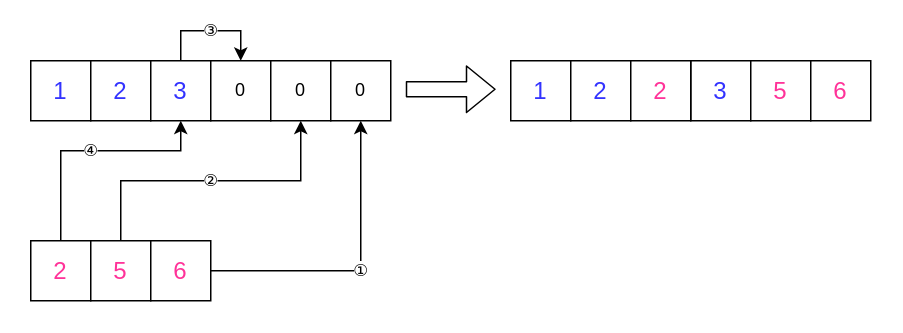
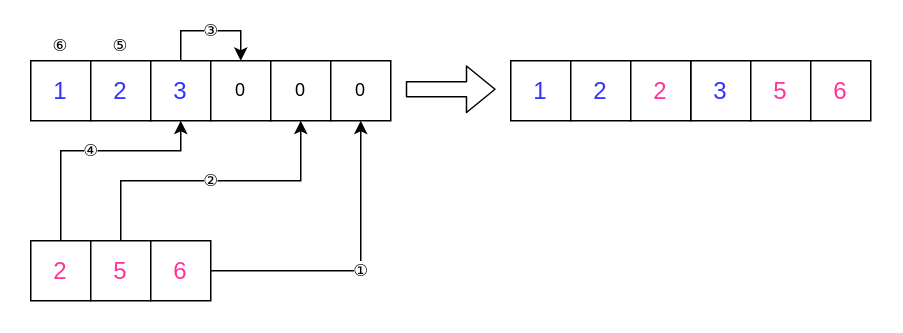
none -> (61, 46)
none -> (121, 46)
